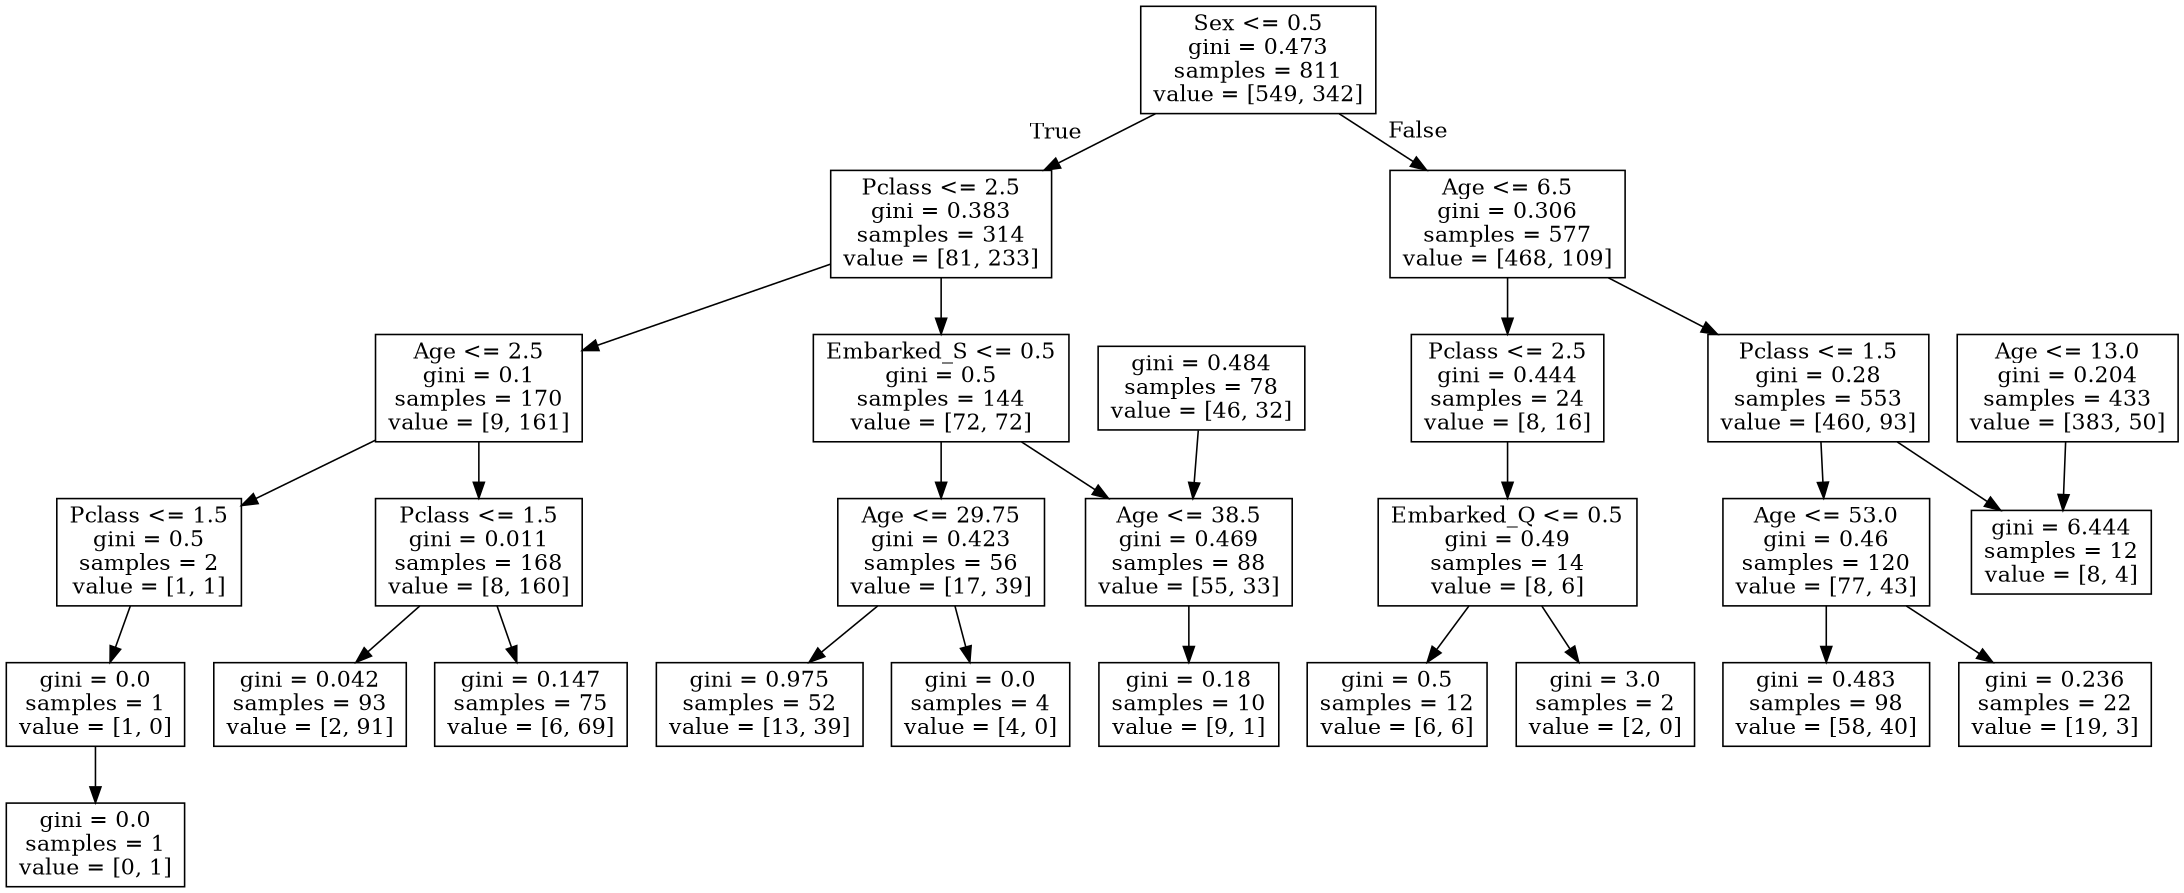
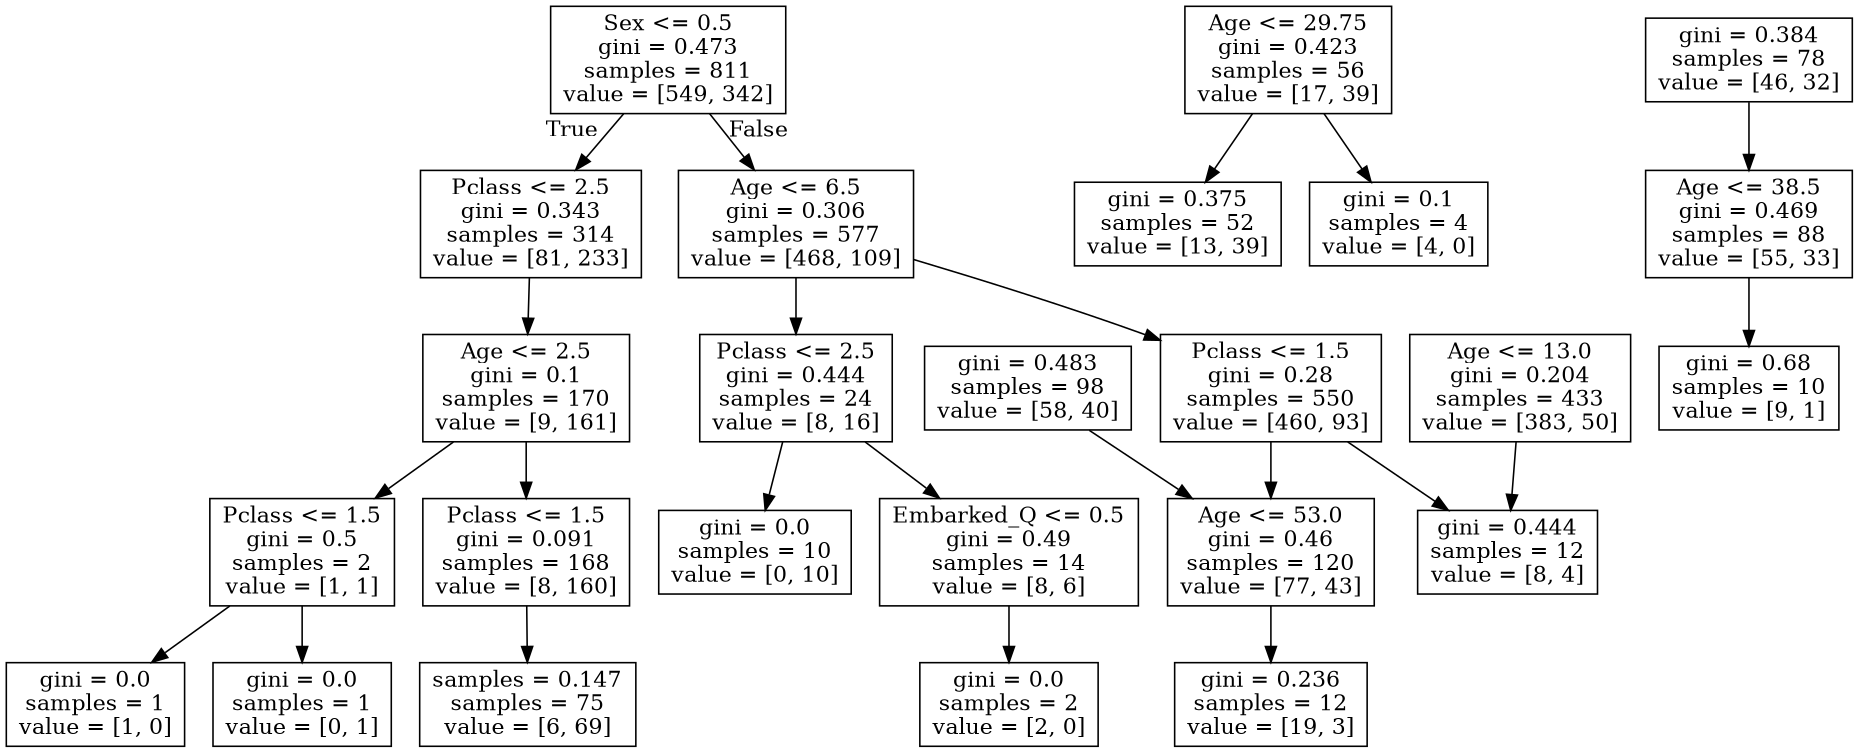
(941, 224) -> (531, 224)
(941, 388) -> none
(1201, 388) -> (1749, 60)
(1818, 388) -> (1271, 388)
(479, 552) -> (526, 552)
none -> (755, 552)
(2061, 552) -> (1508, 552)
(1826, 626) -> (1134, 460)
(310, 704) -> none
(531, 704) -> (528, 704)
(760, 704) -> (1178, 224)
(981, 704) -> (1399, 224)
(1189, 704) -> (1749, 388)
(1397, 704) -> none
(1605, 704) -> (1009, 704)
(2055, 704) -> (1271, 704)
(95, 767) -> (302, 626)
